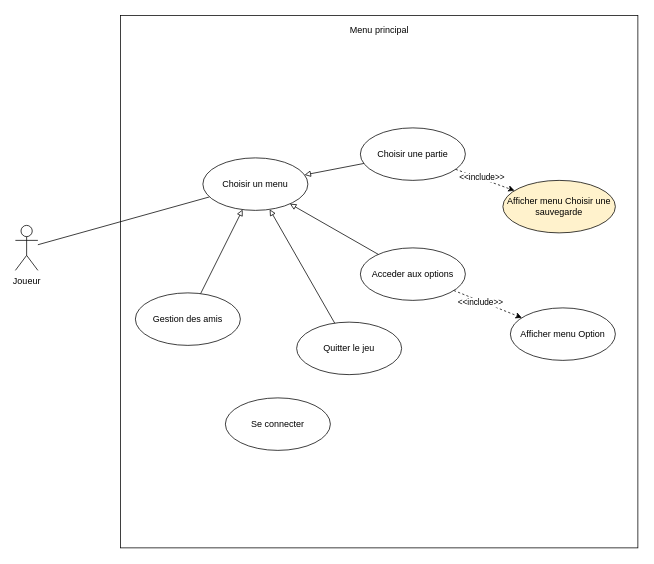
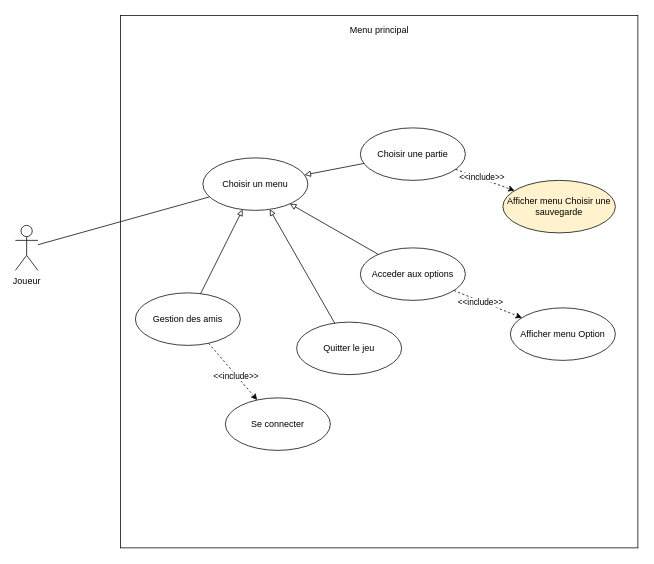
none -> (231, 369)
